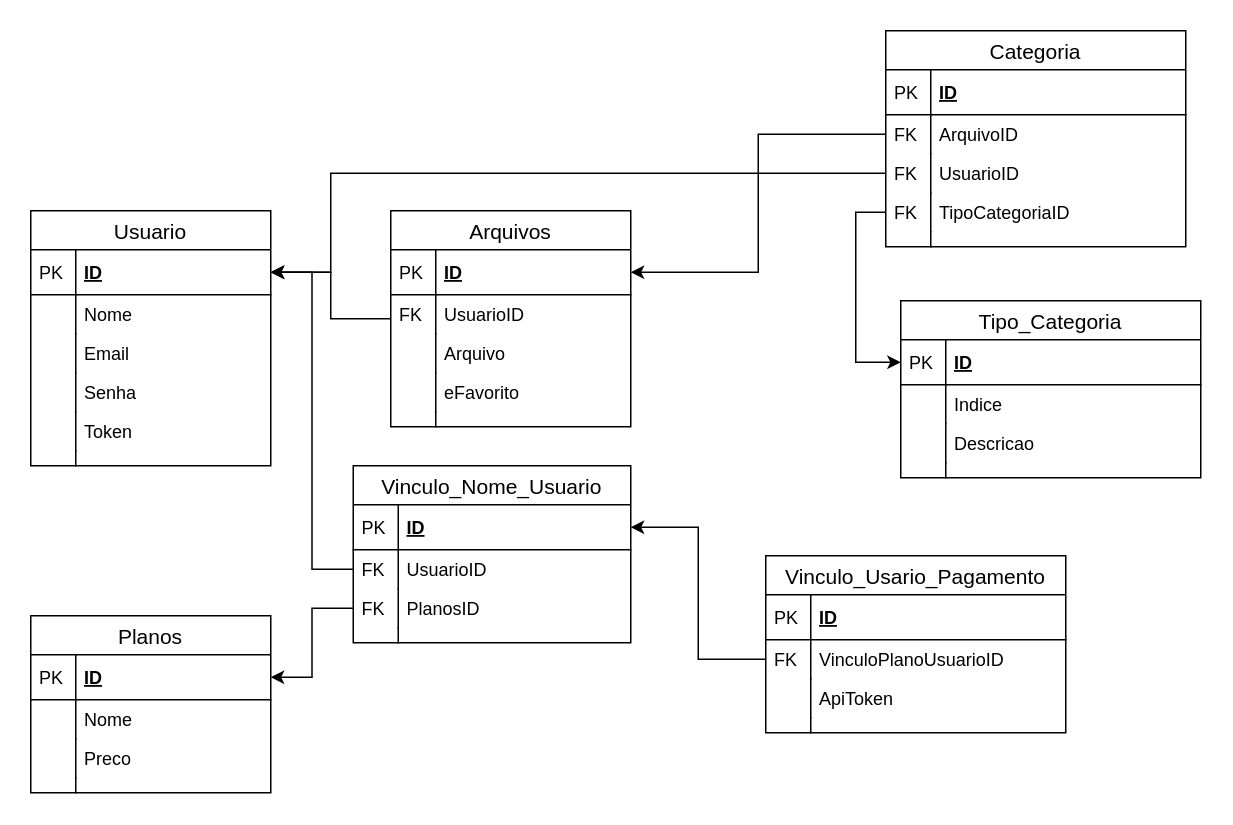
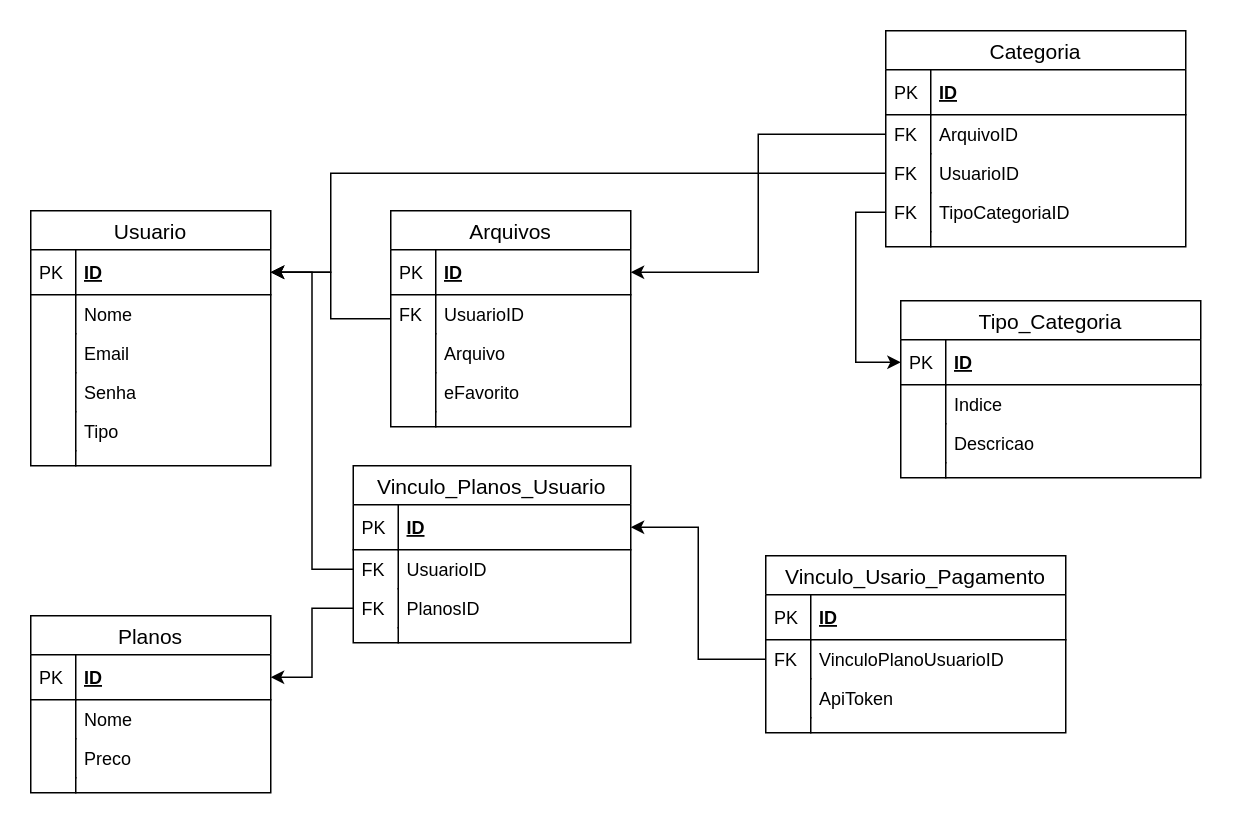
(109, 432) -> (102, 432)
(491, 487) -> (491, 487)
